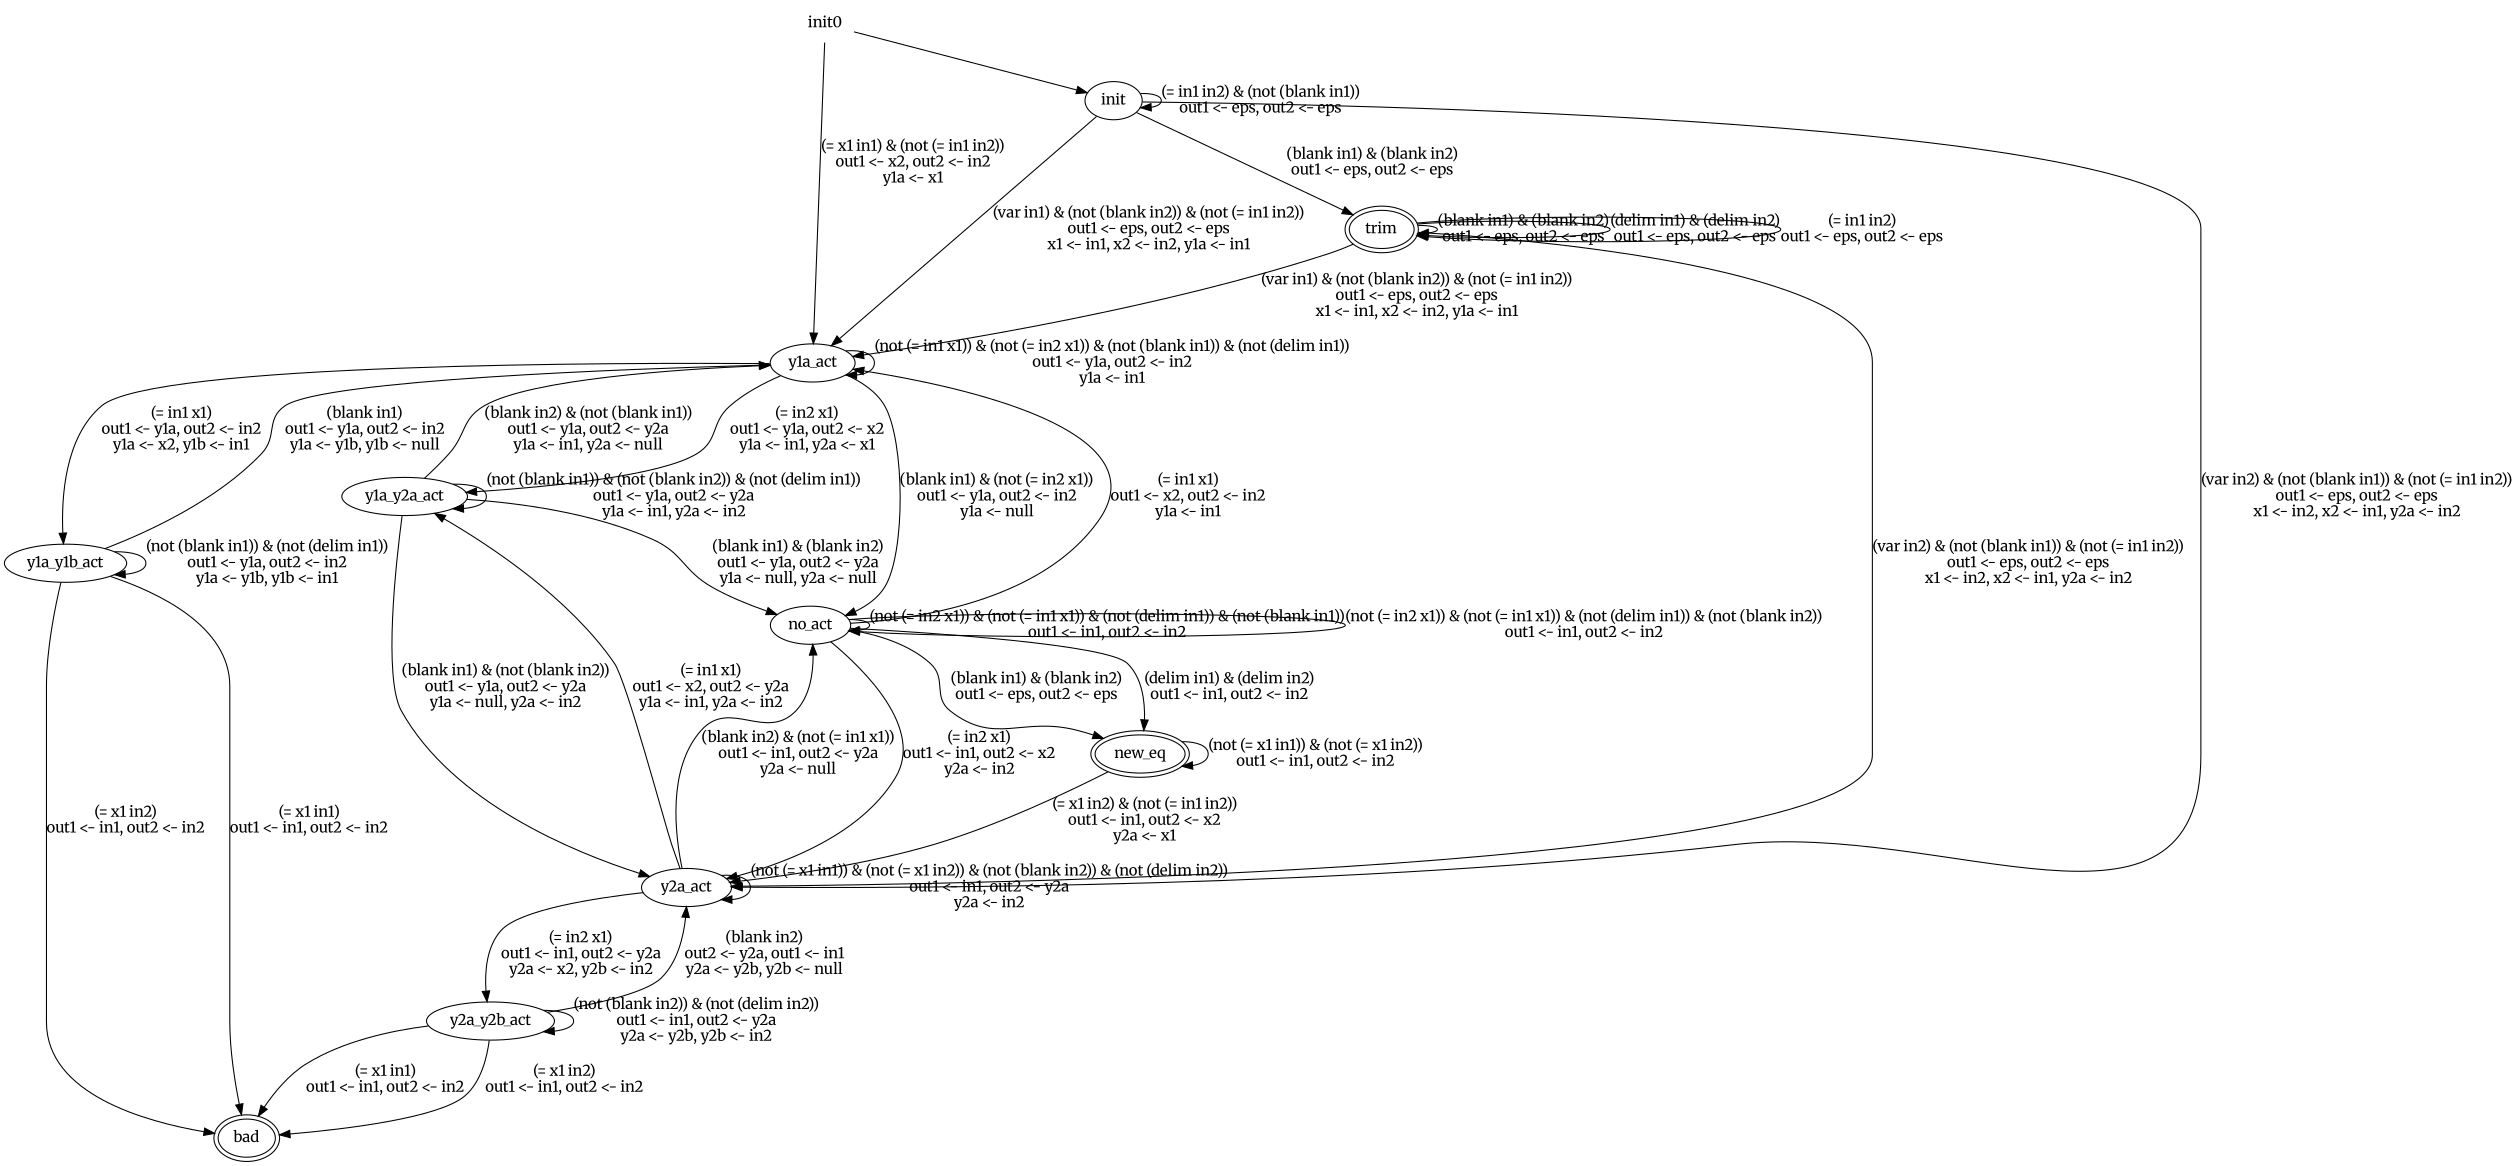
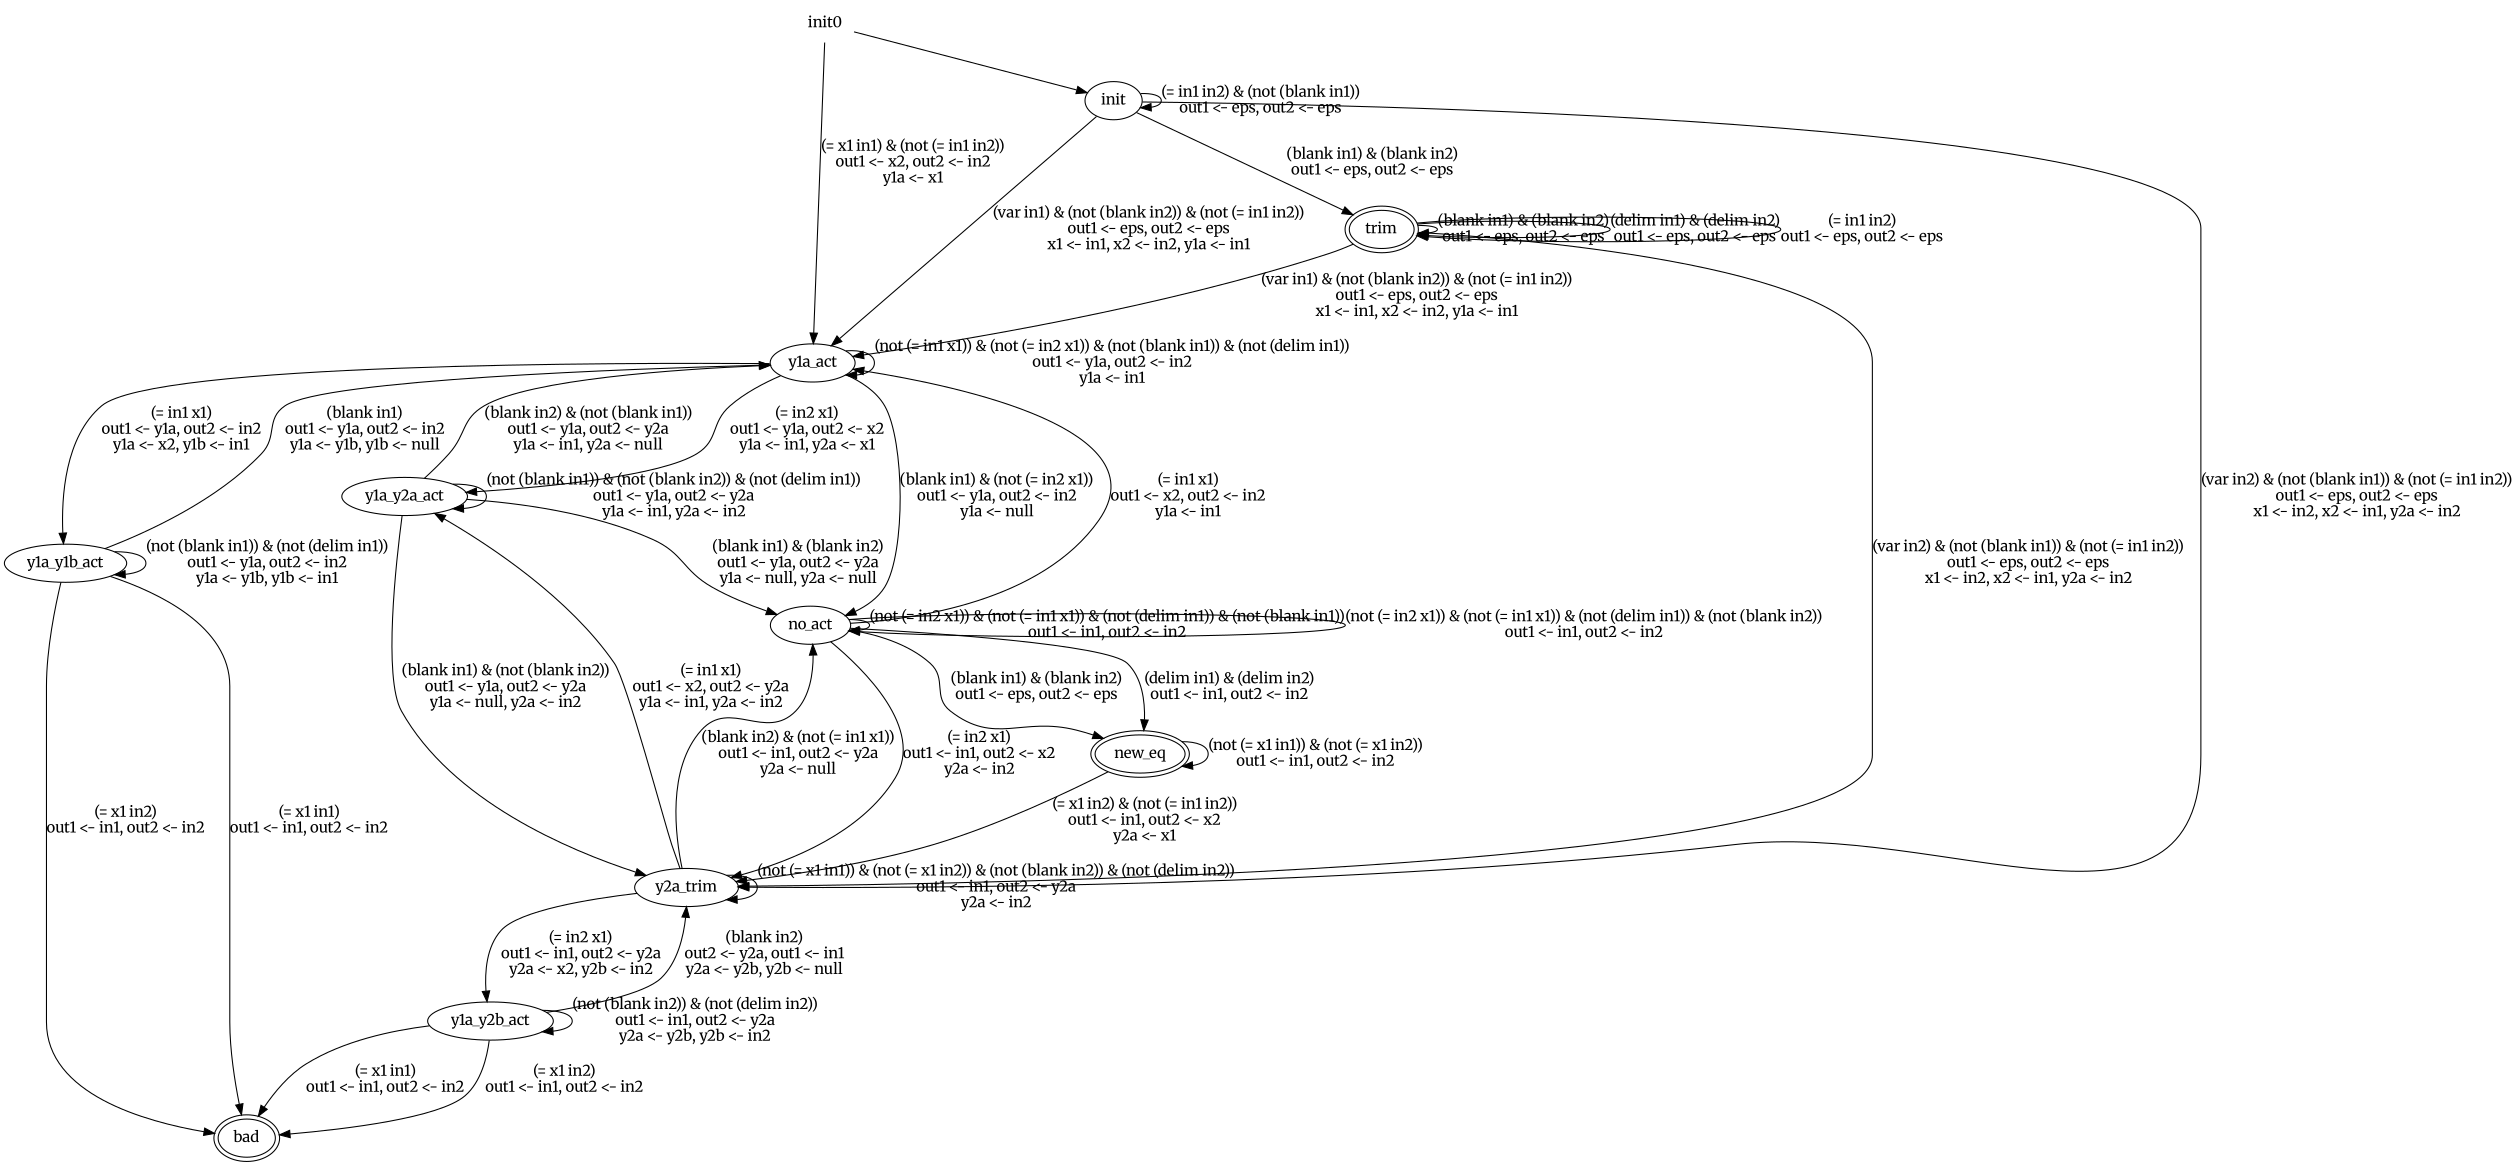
(687, 888) -> (687, 888)
(490, 1021) -> (490, 1021)
